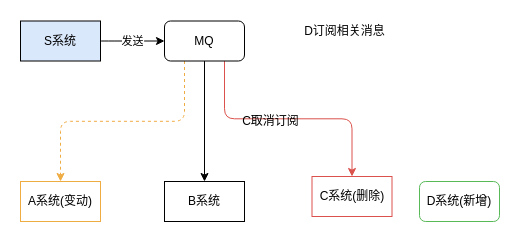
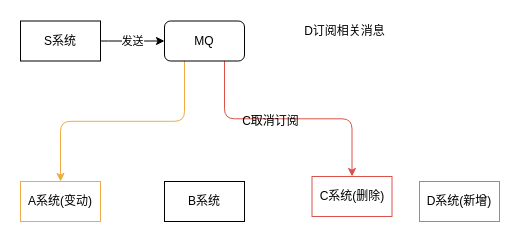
(61, 41) -> (61, 41)
(205, 118) -> none
(127, 121) -> (127, 121)
(460, 202) -> (460, 202)
